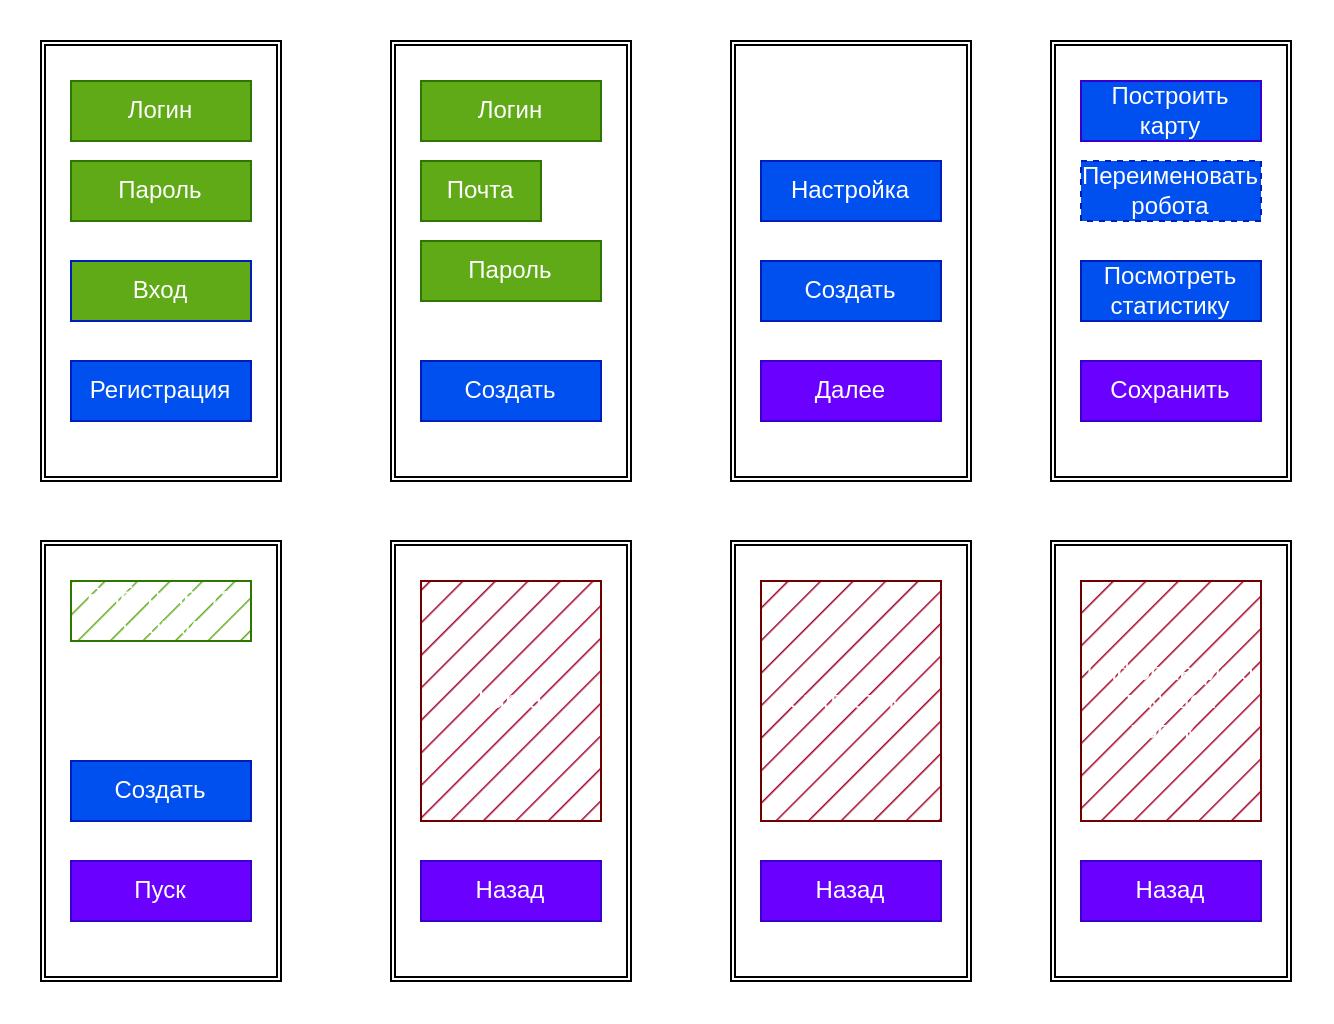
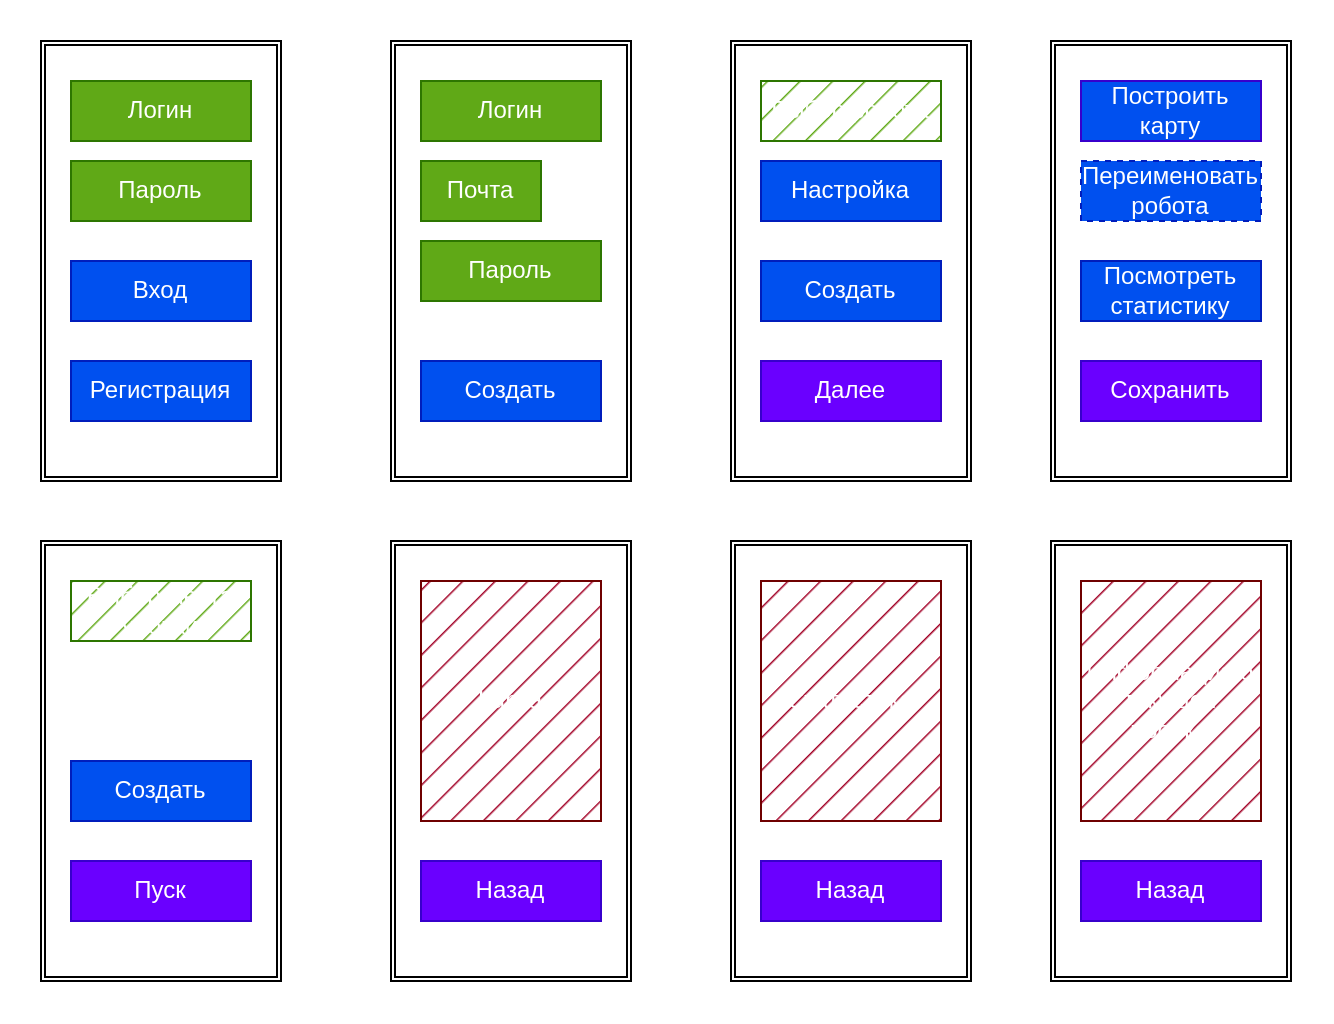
none -> (851, 111)
(161, 291) -> (161, 291)
